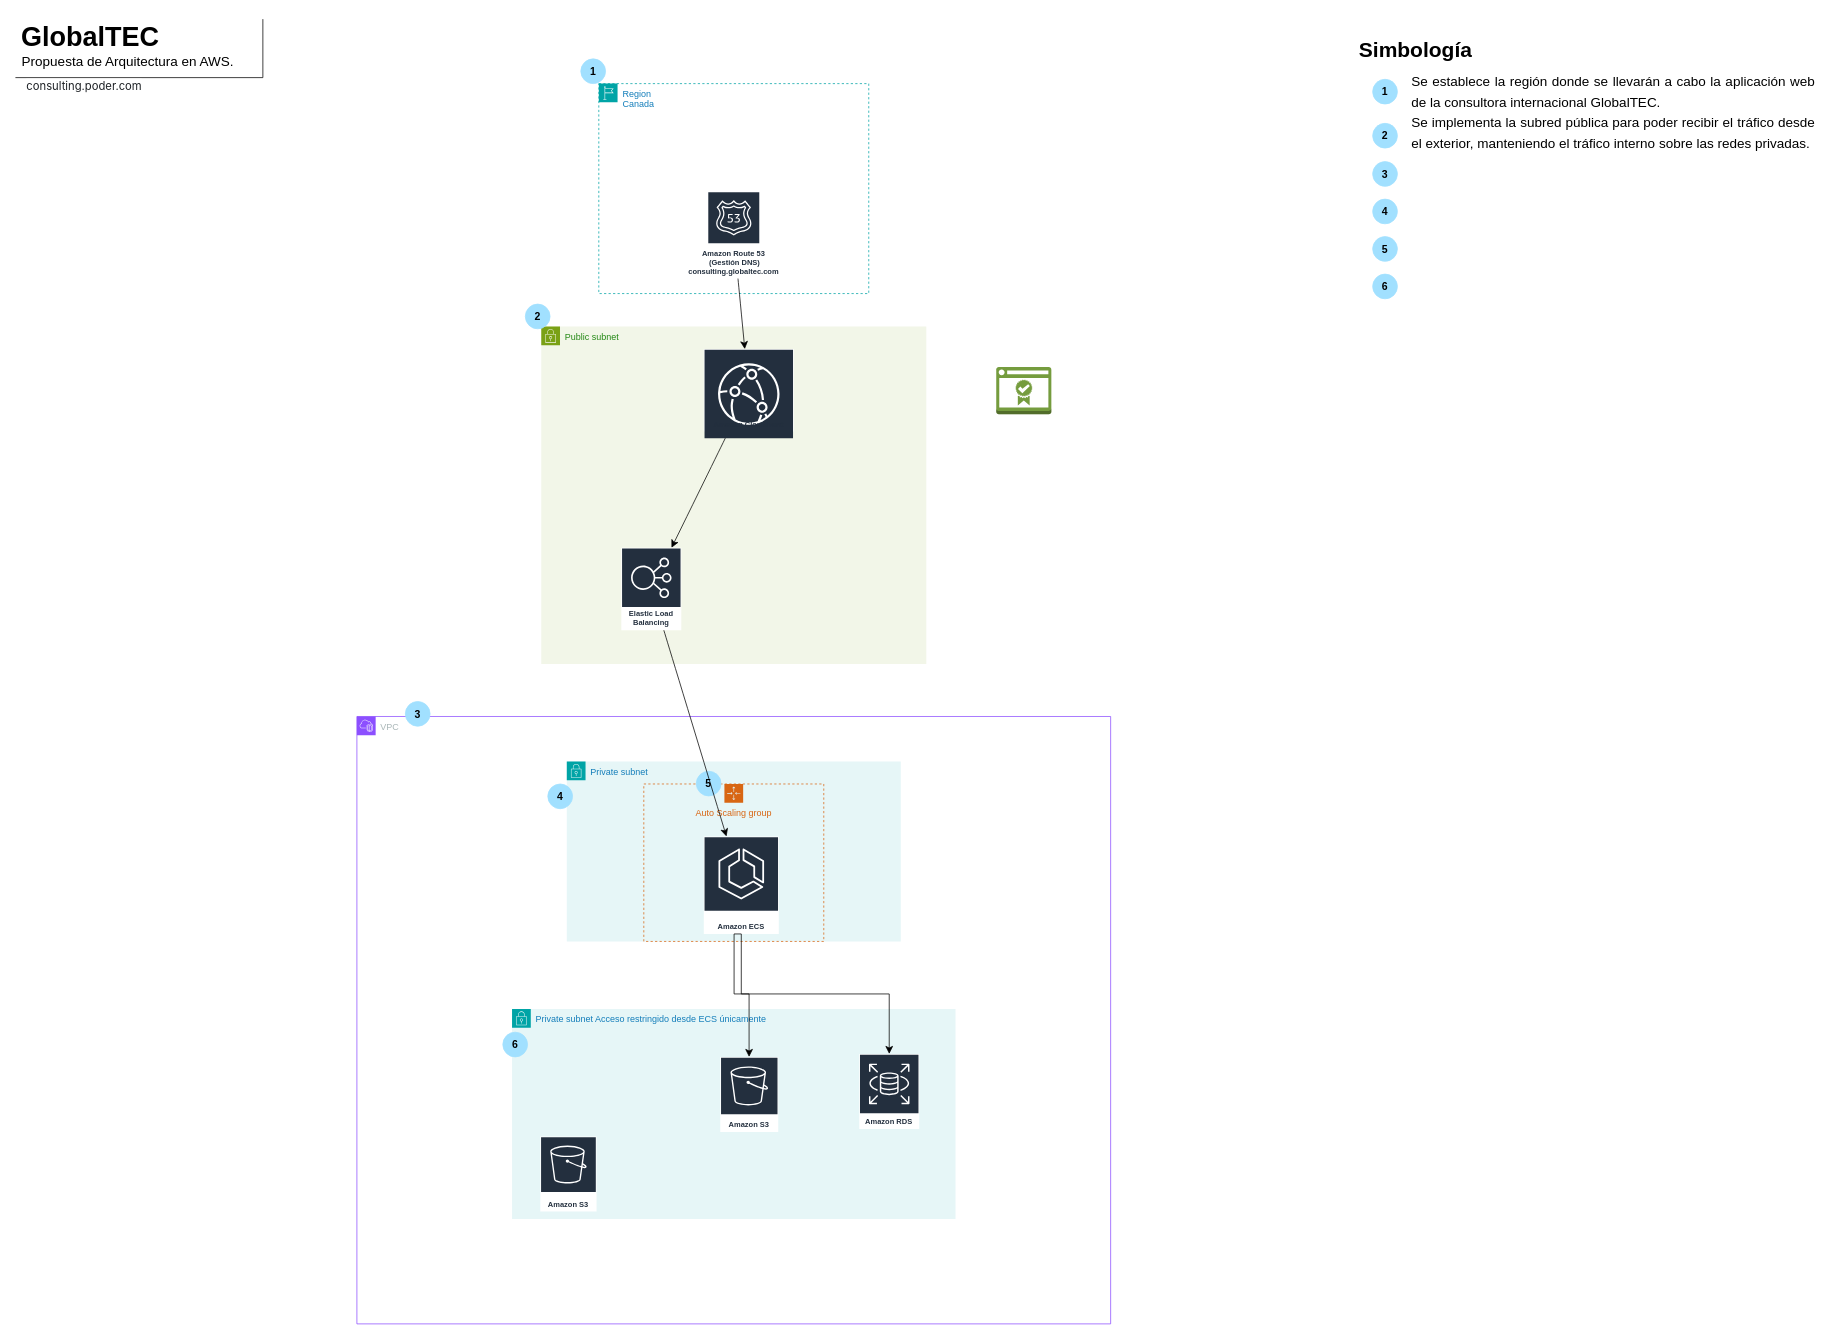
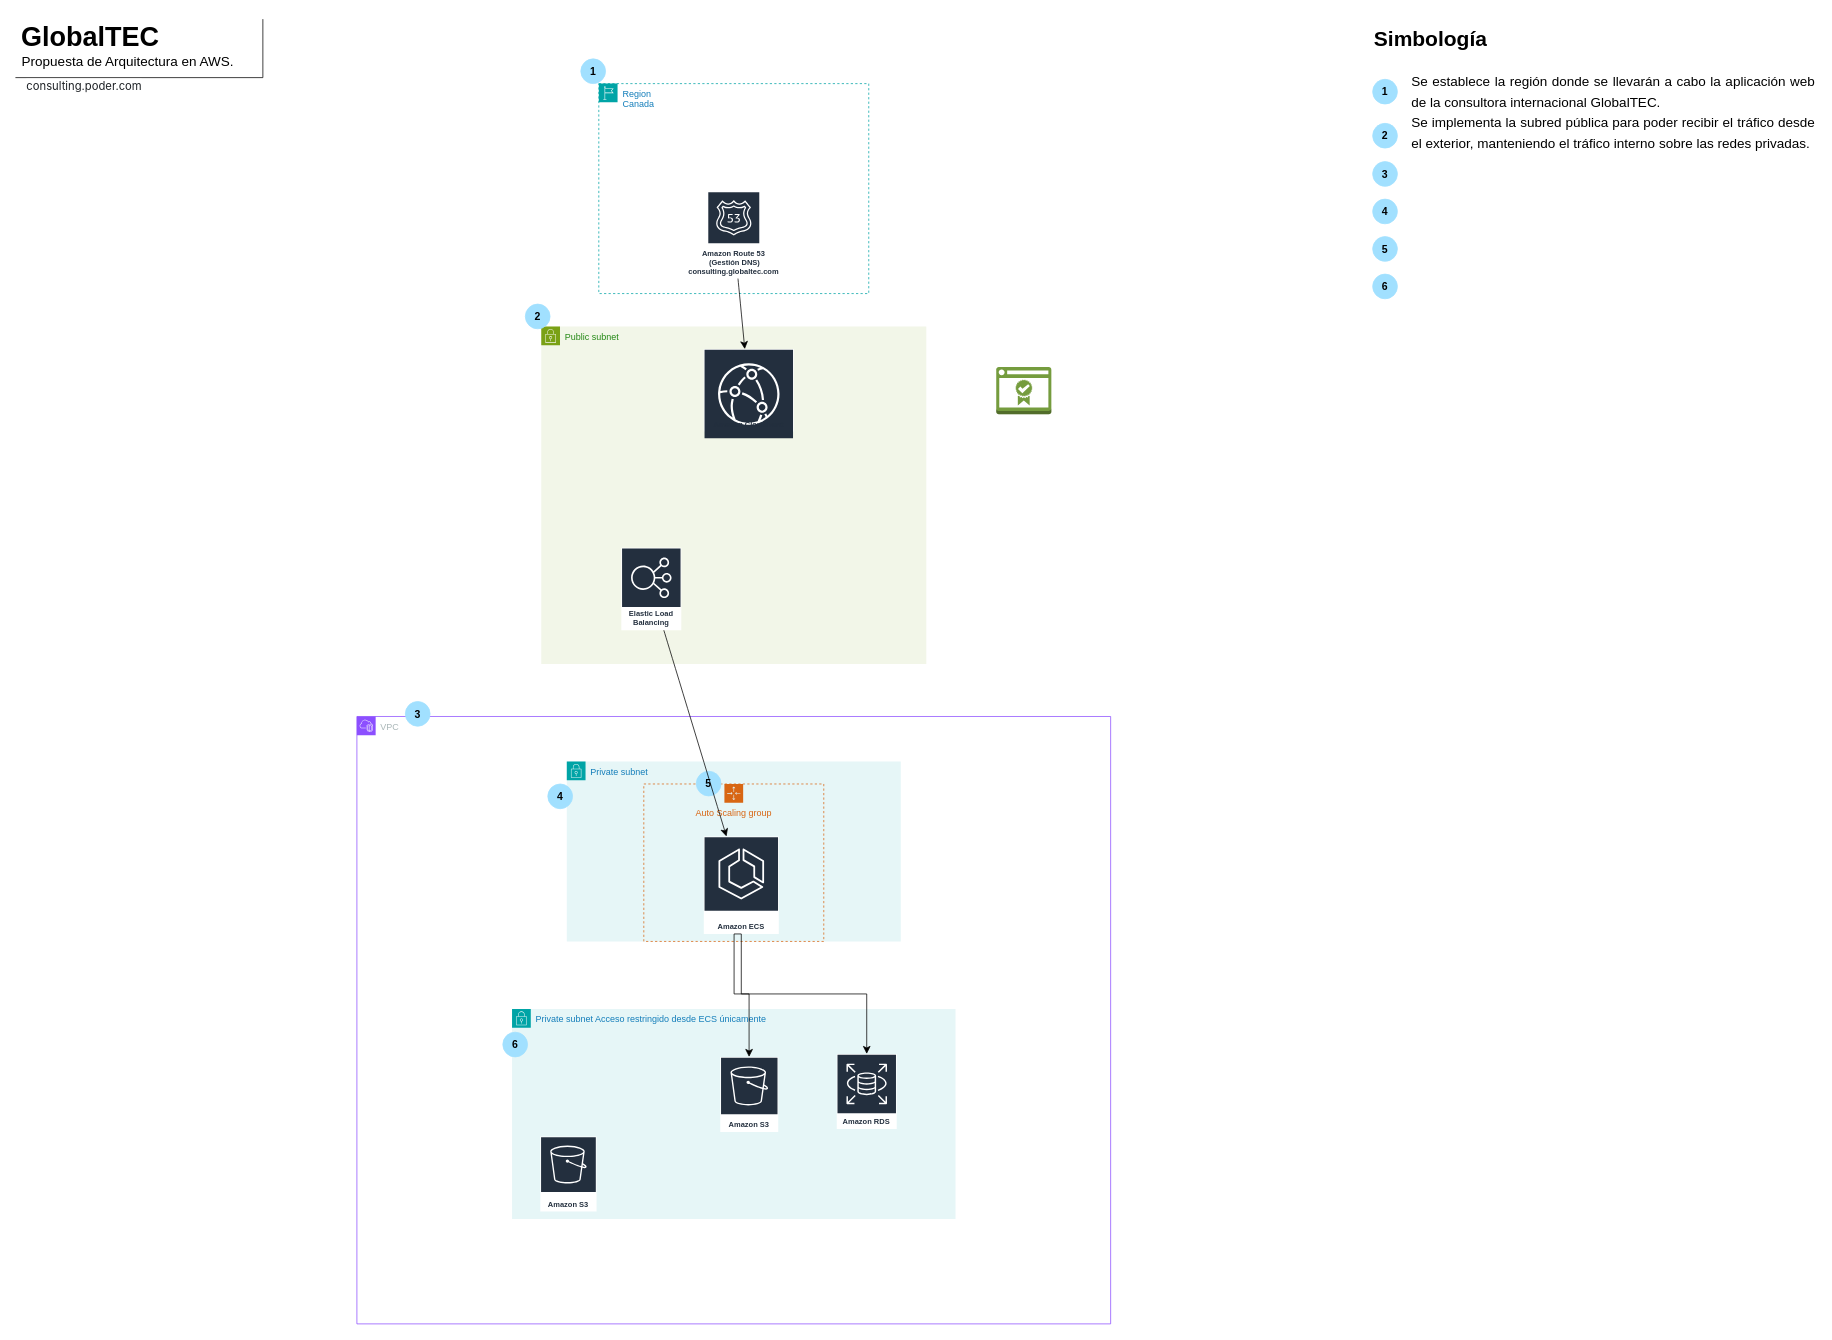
(1478, 51) -> (1493, 40)
(700, 490) -> none
(889, 1092) -> (867, 1092)
